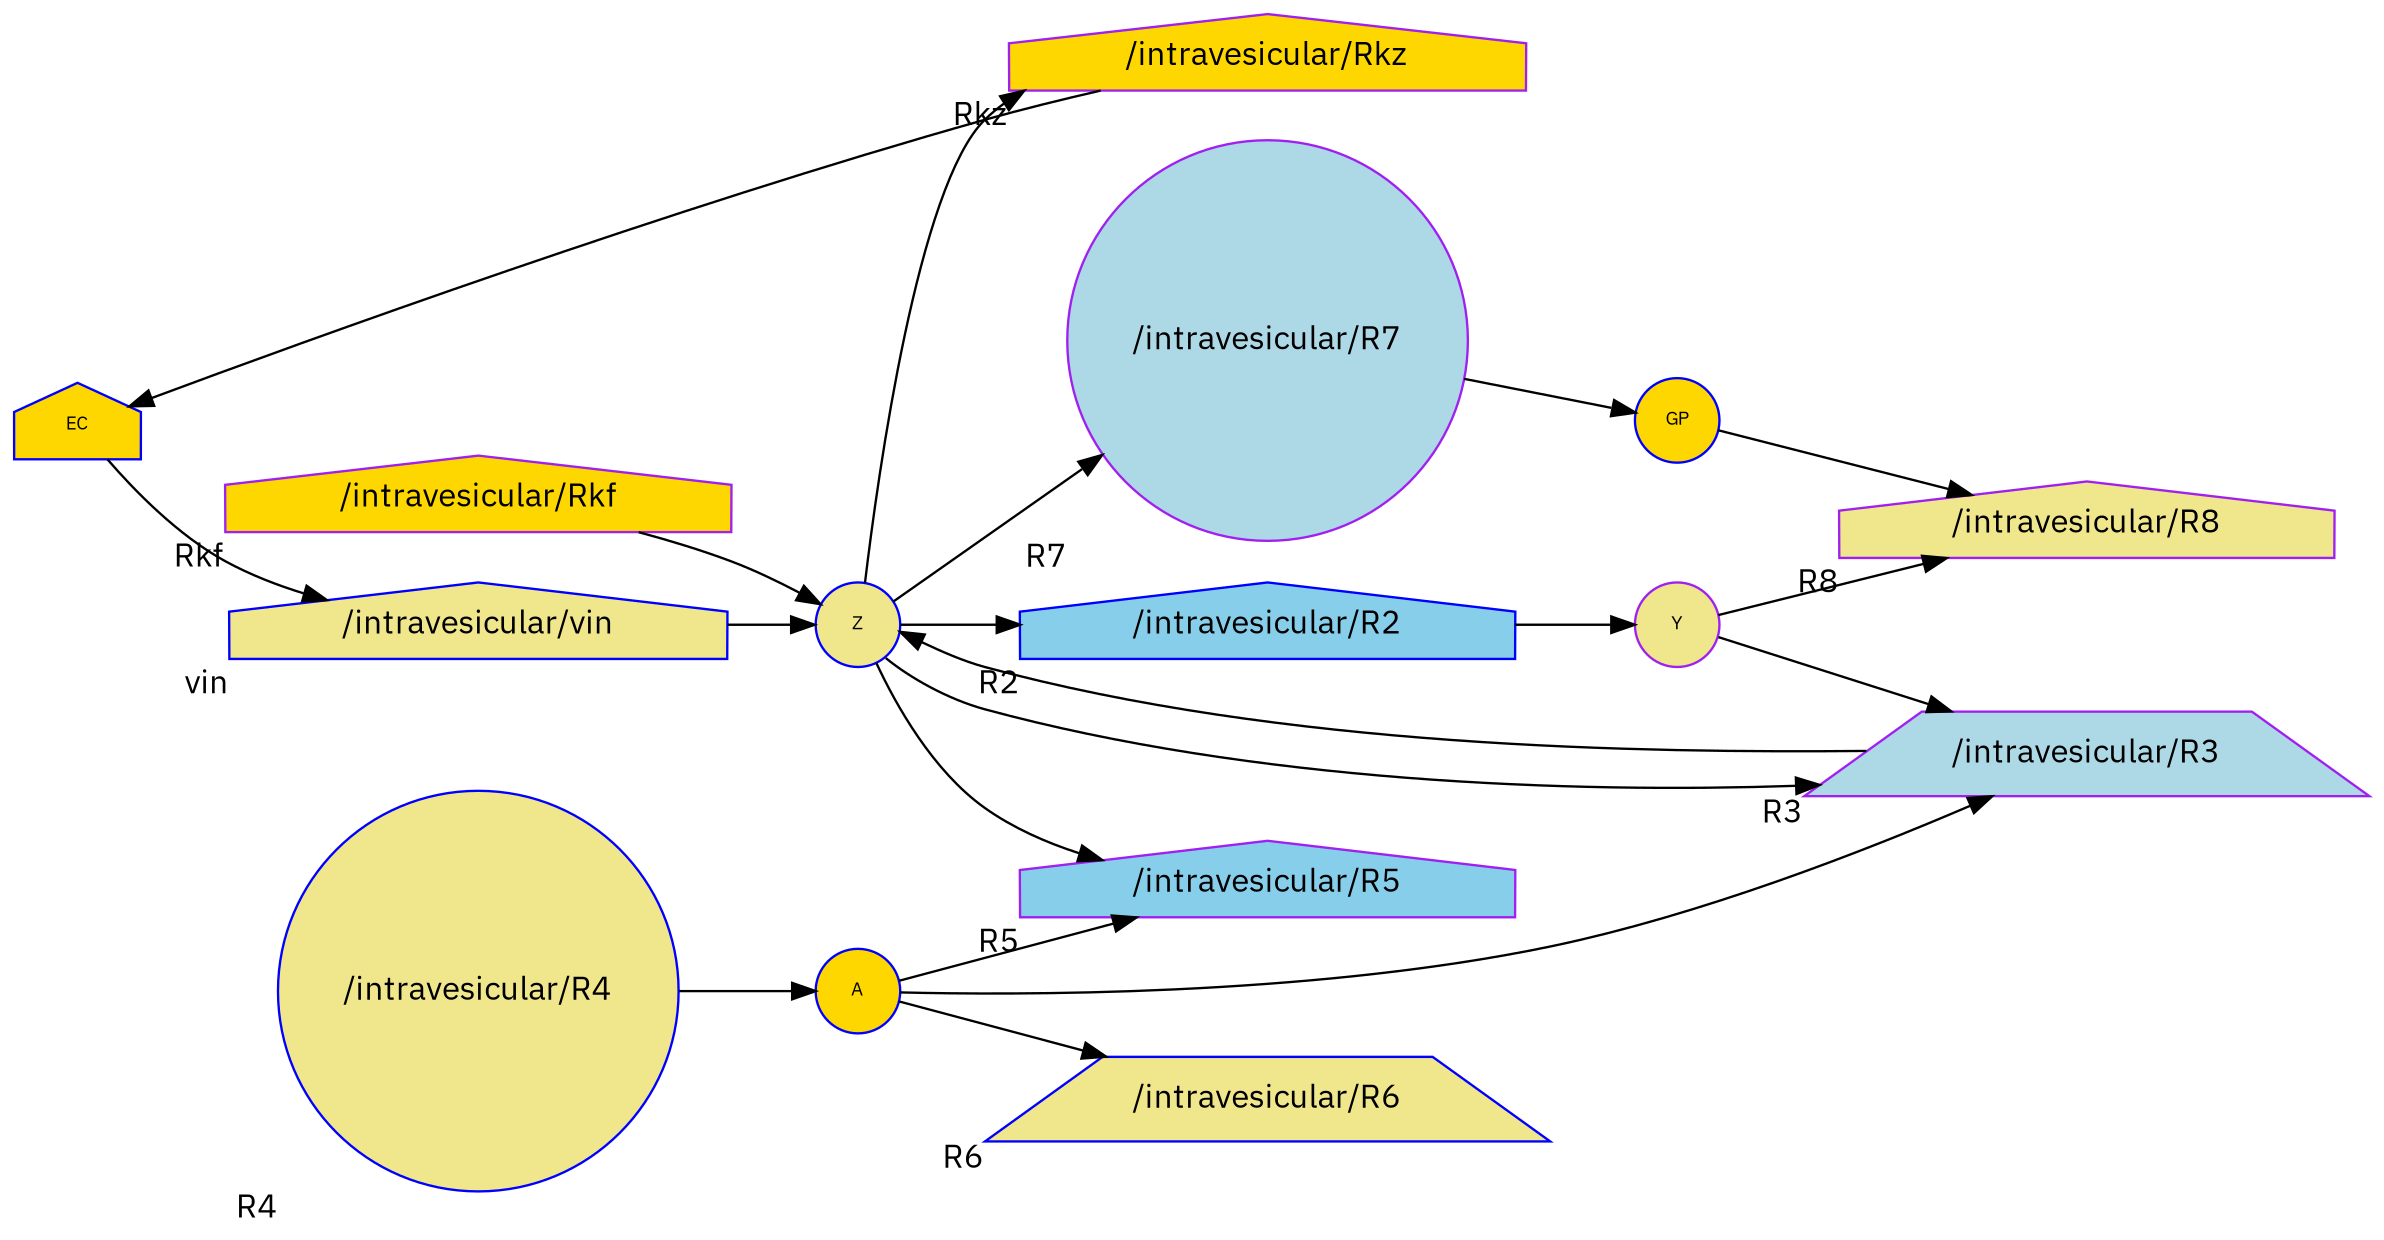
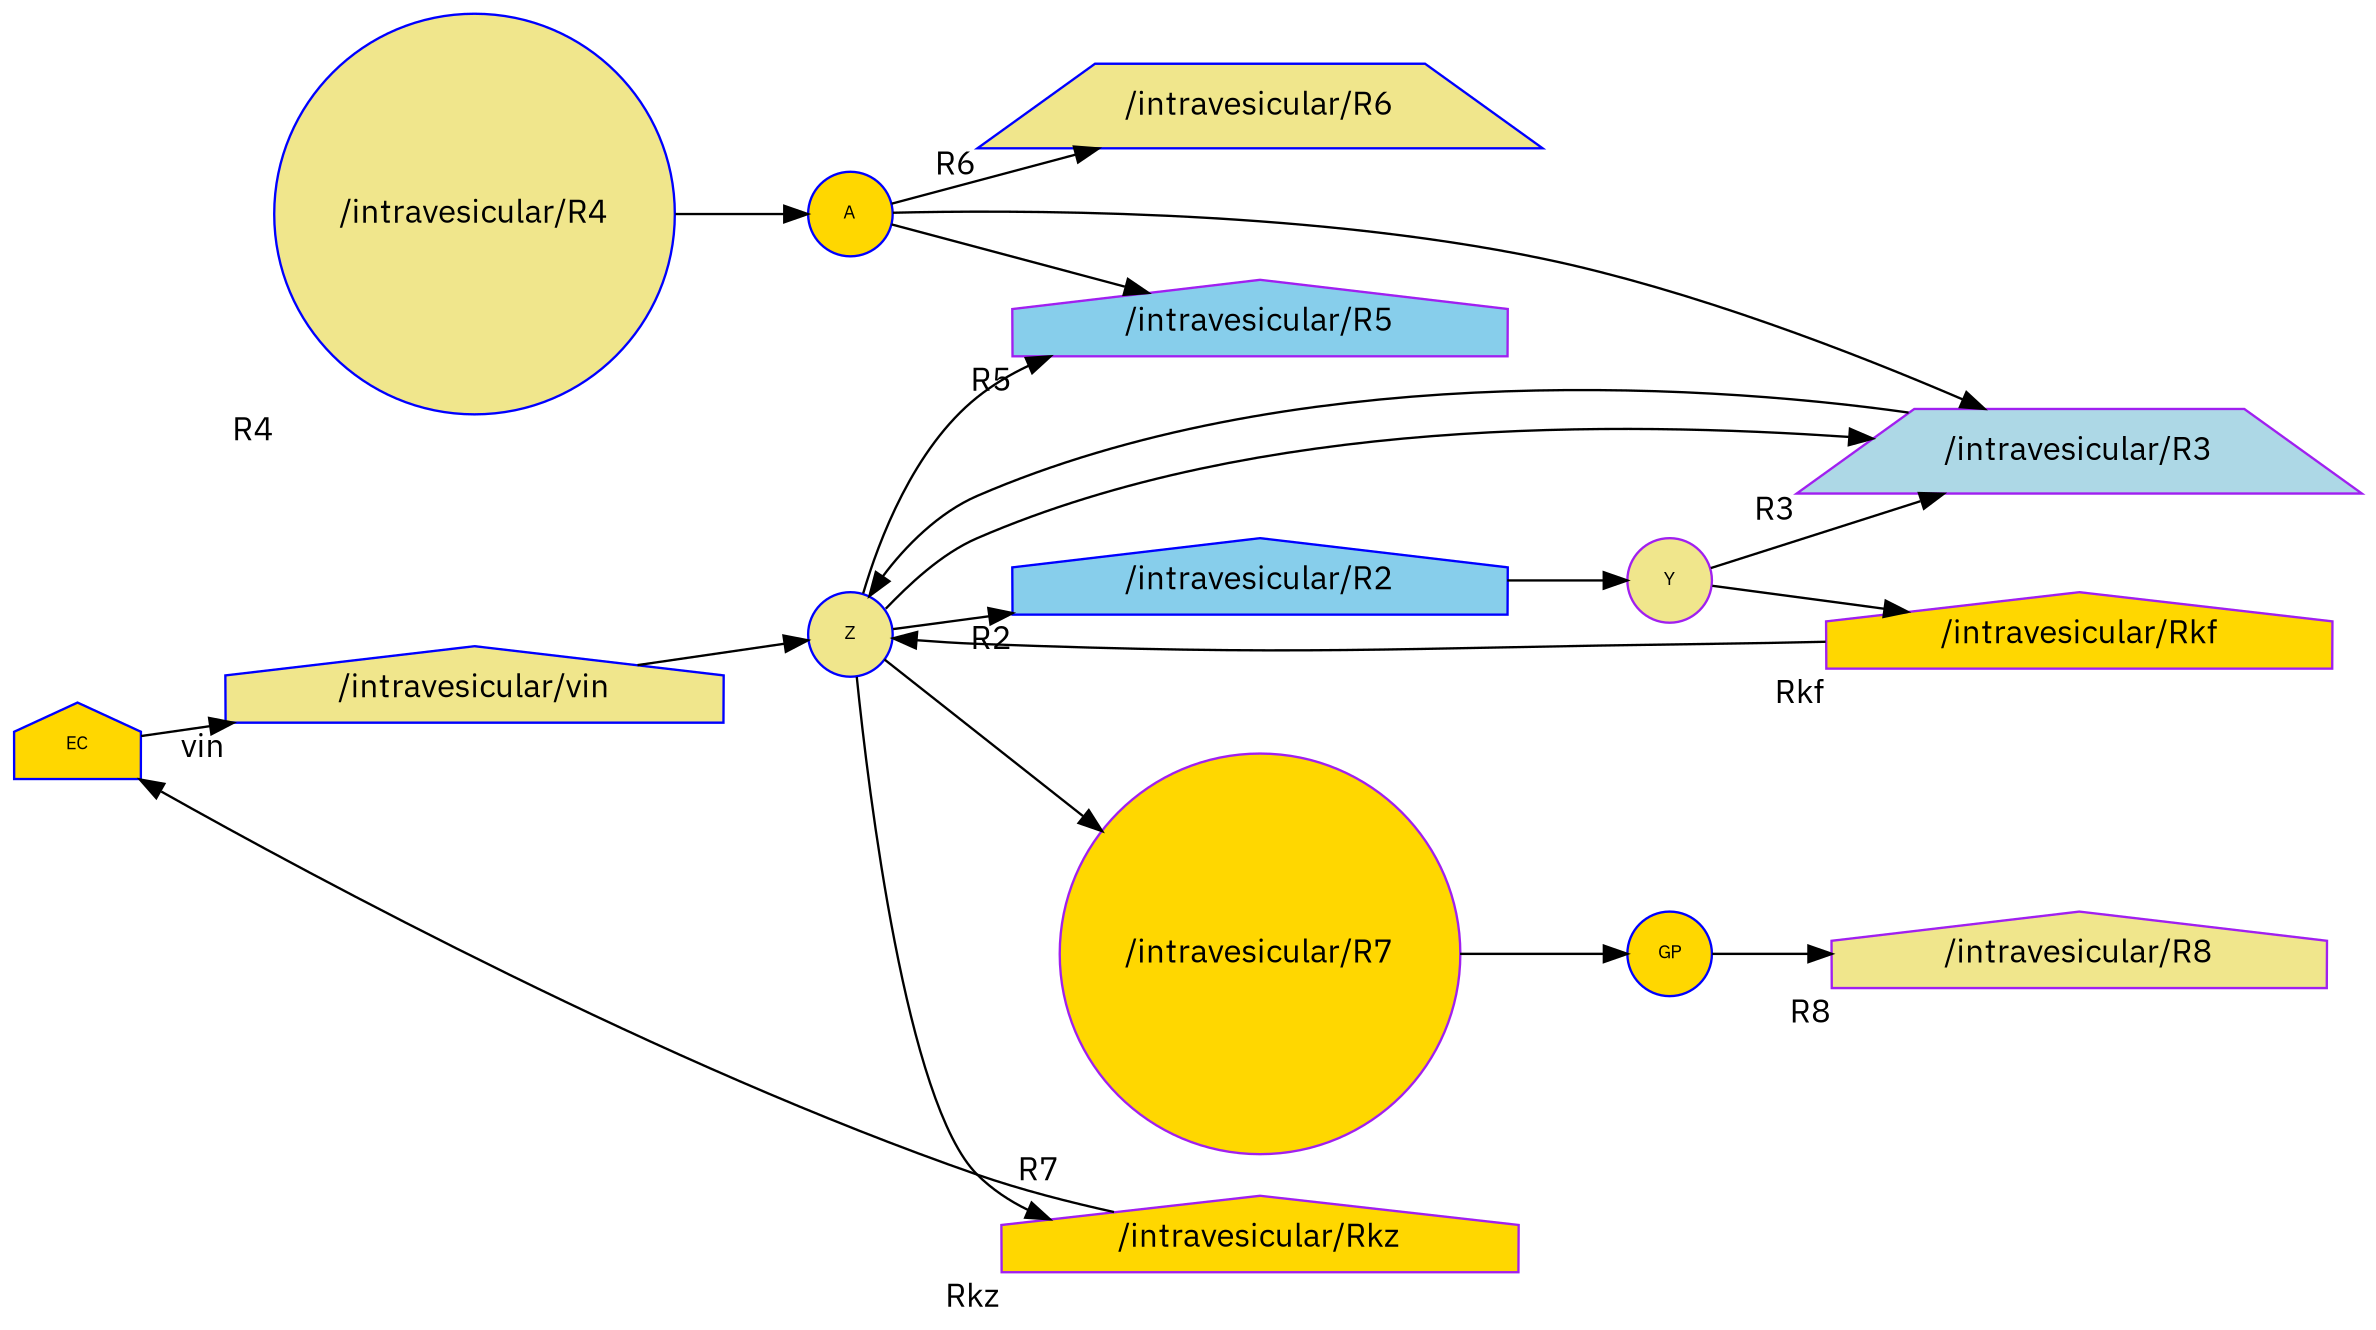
(1268, 341) -> (1260, 954)
(1821, 589) -> (1798, 597)
